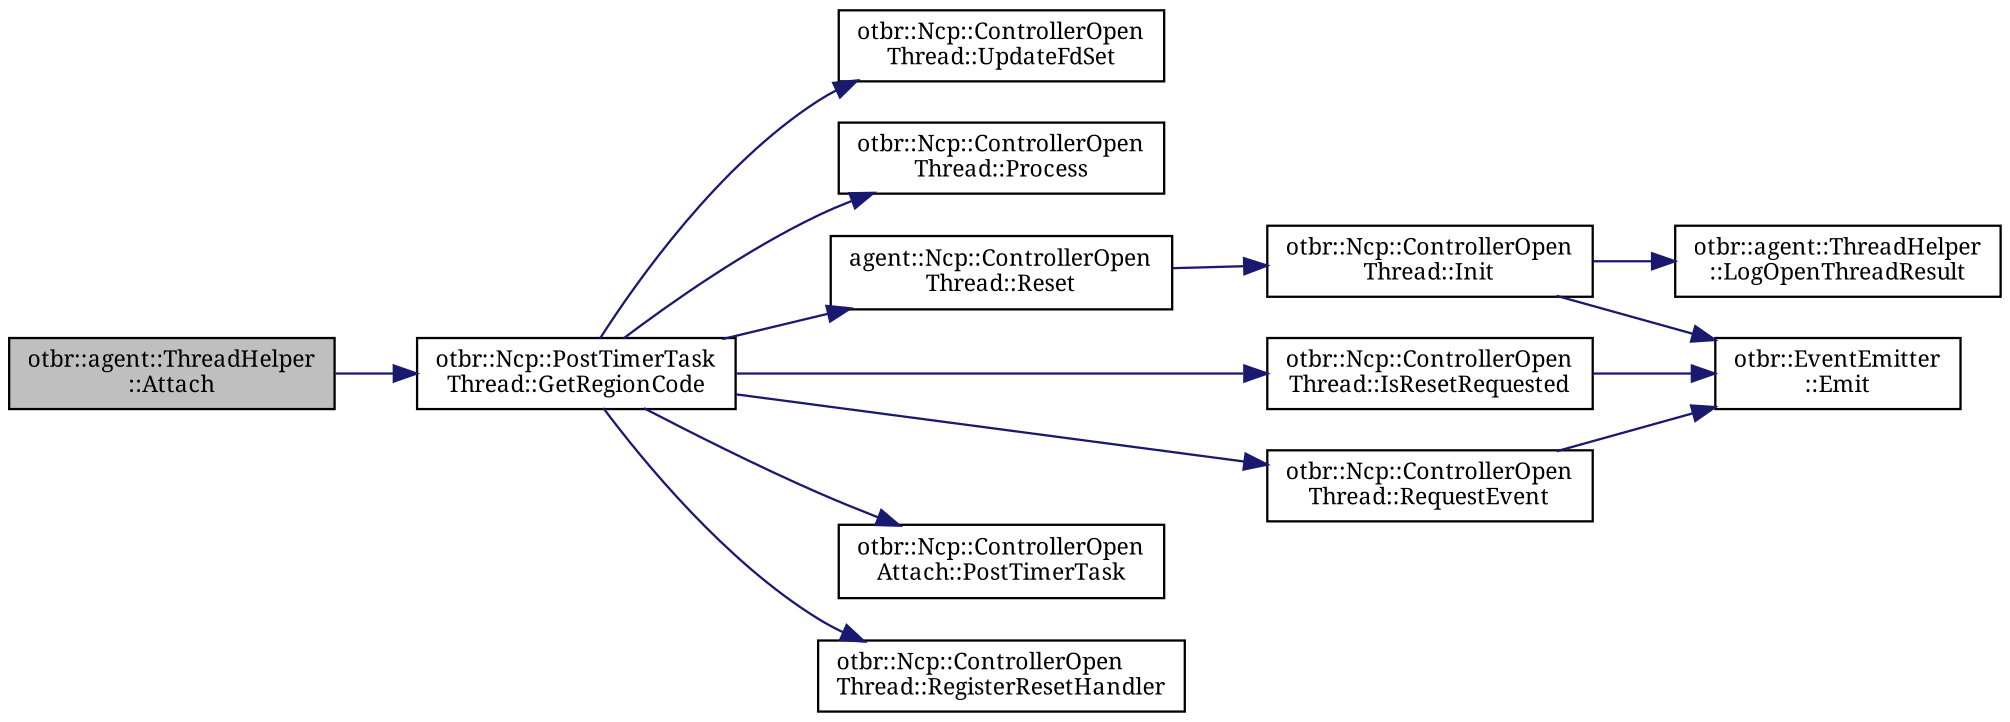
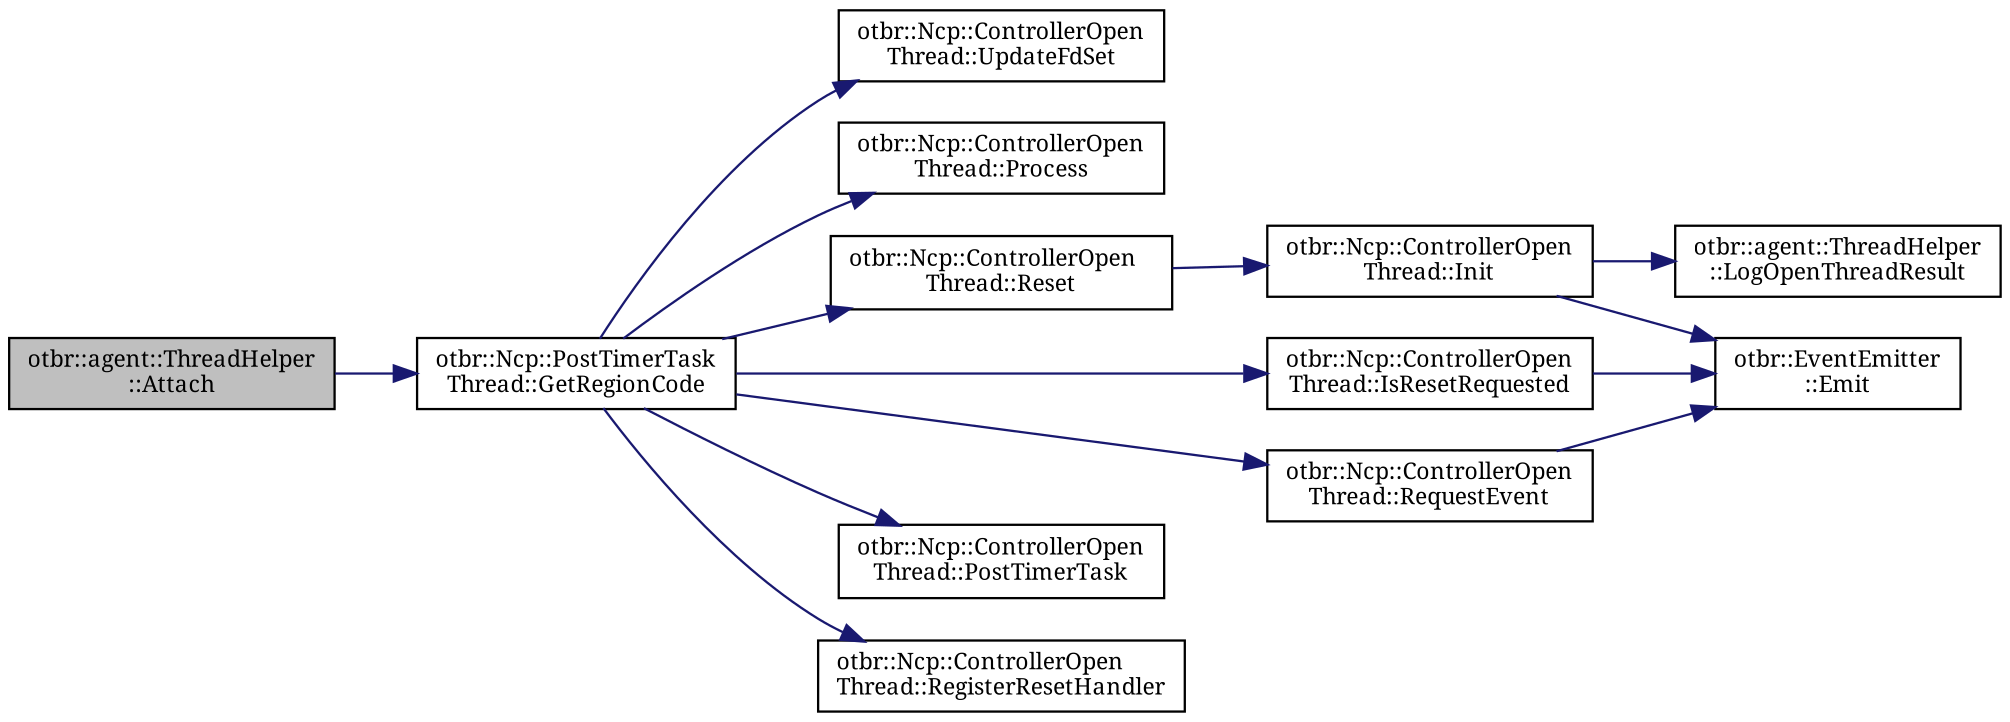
(1001, 273) -> (1001, 273)
(1001, 561) -> (1001, 561)
